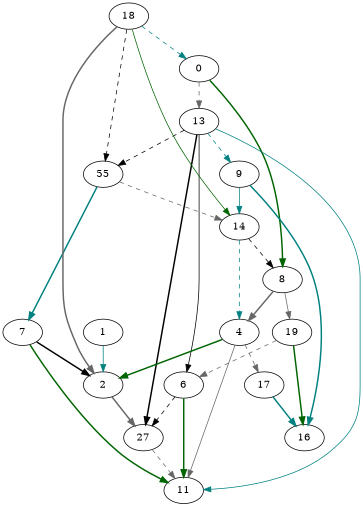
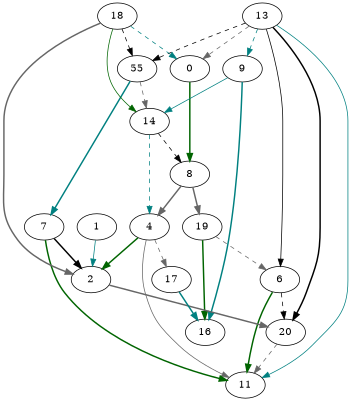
(199, 92) -> (229, 40)
(287, 302) -> (195, 197)
(143, 438) -> (286, 332)
